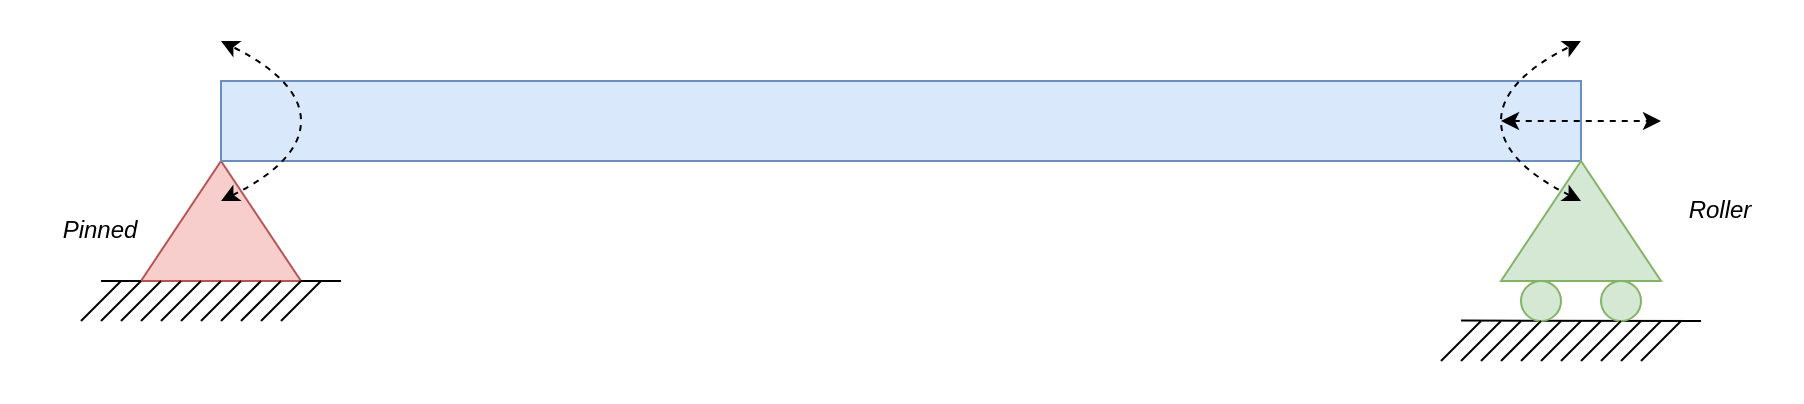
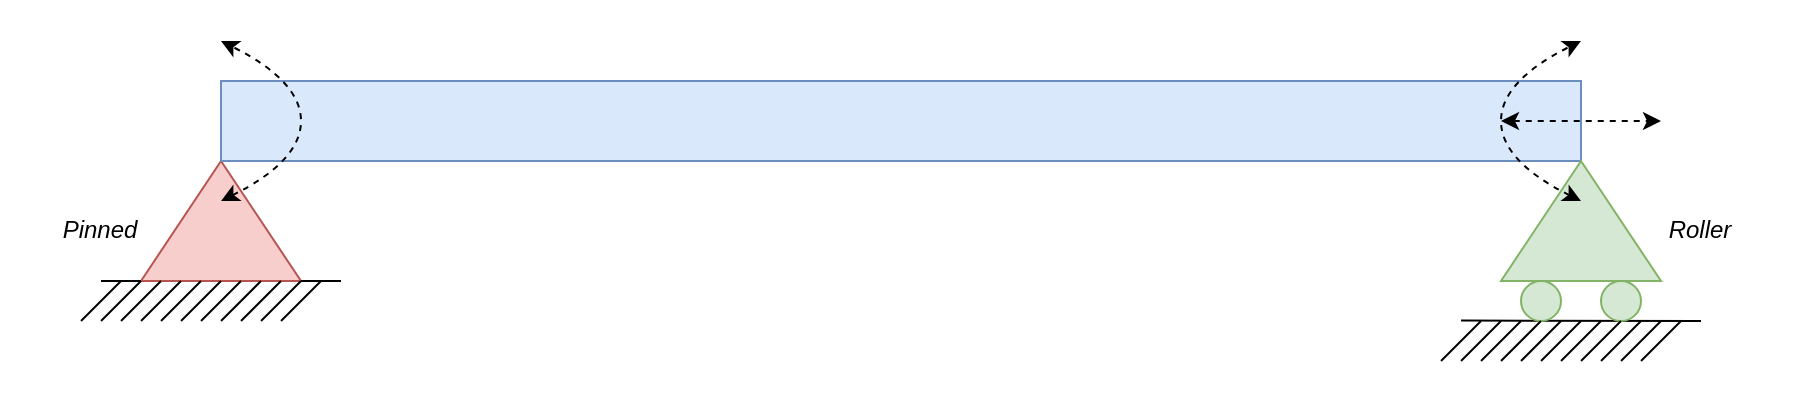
(1721, 211) -> (1701, 231)
